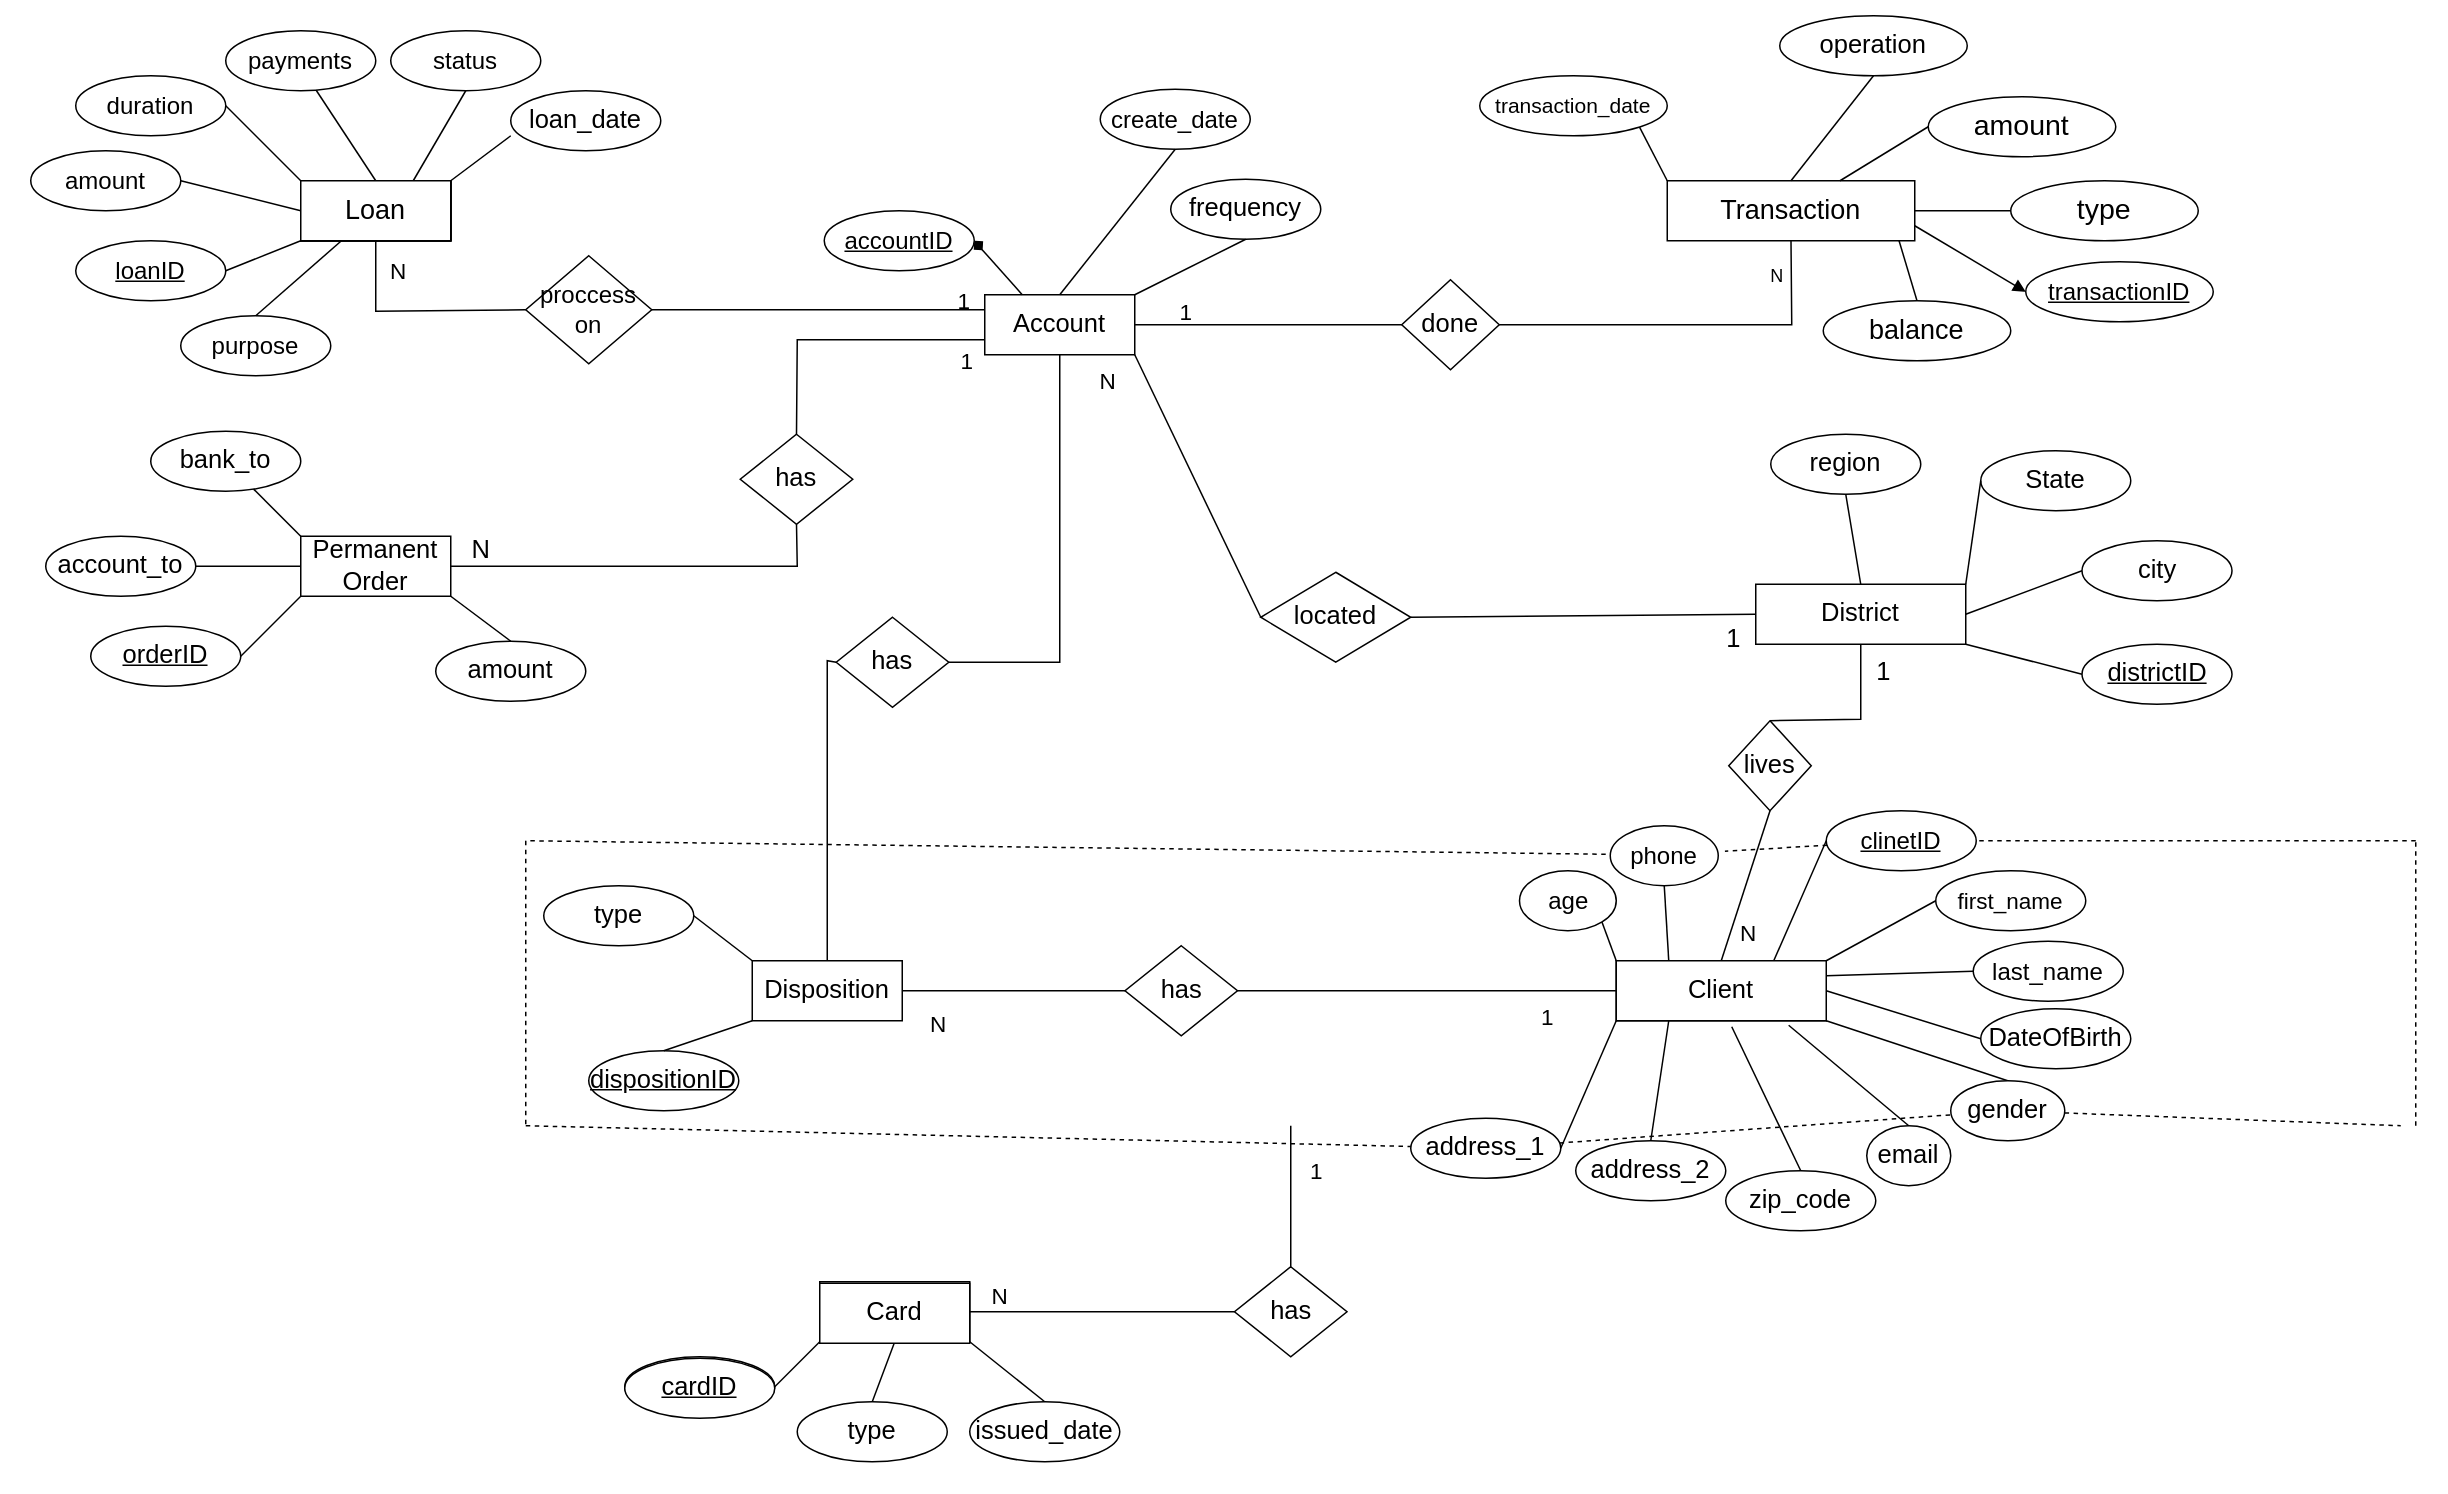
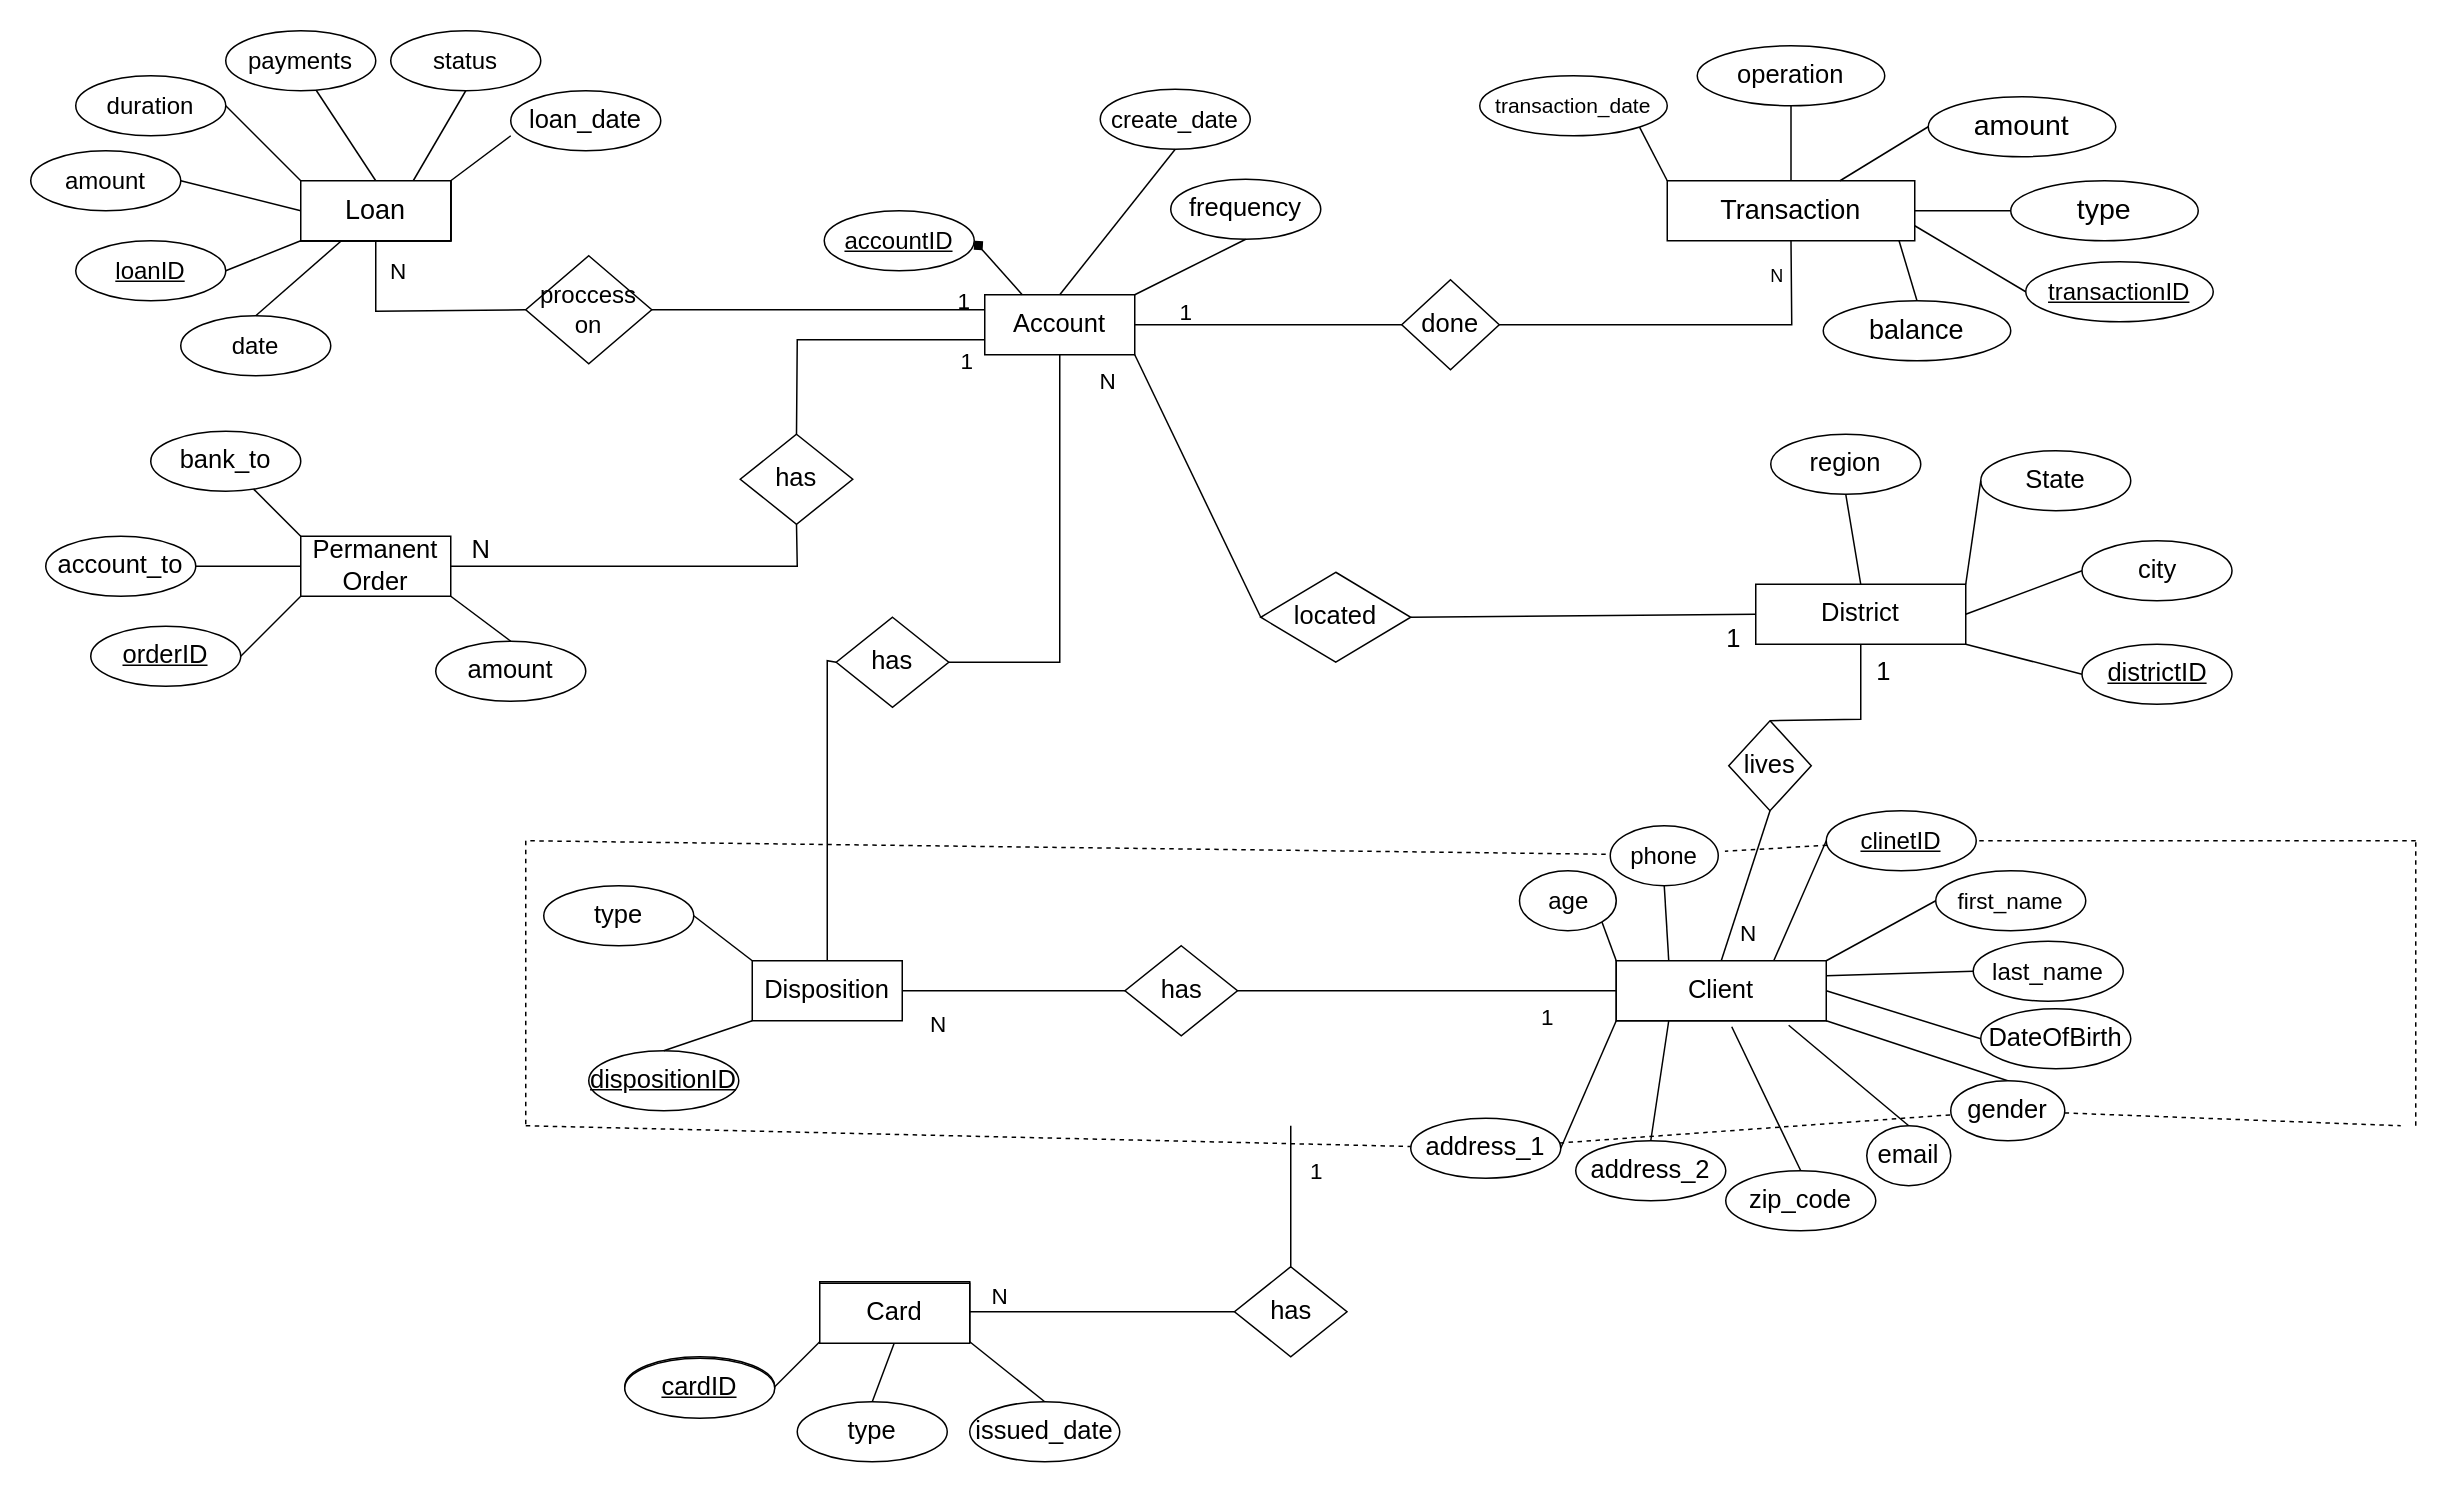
(1874, 46) -> (1791, 76)
(2014, 284) -> (2018, 287)
(256, 346) -> (256, 346)
